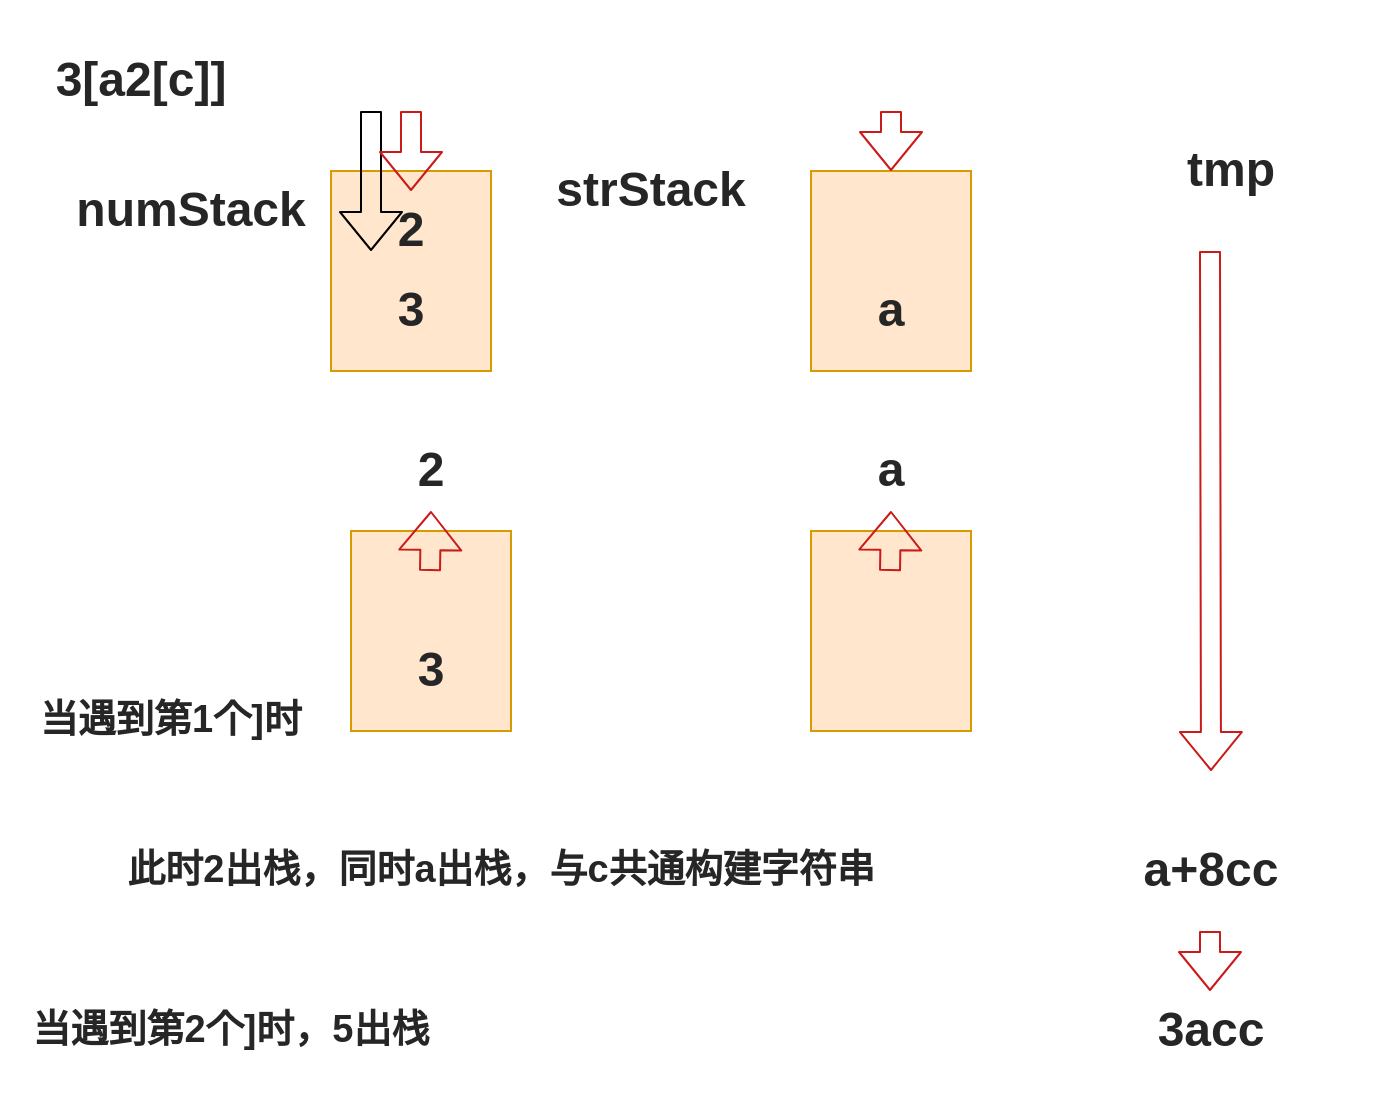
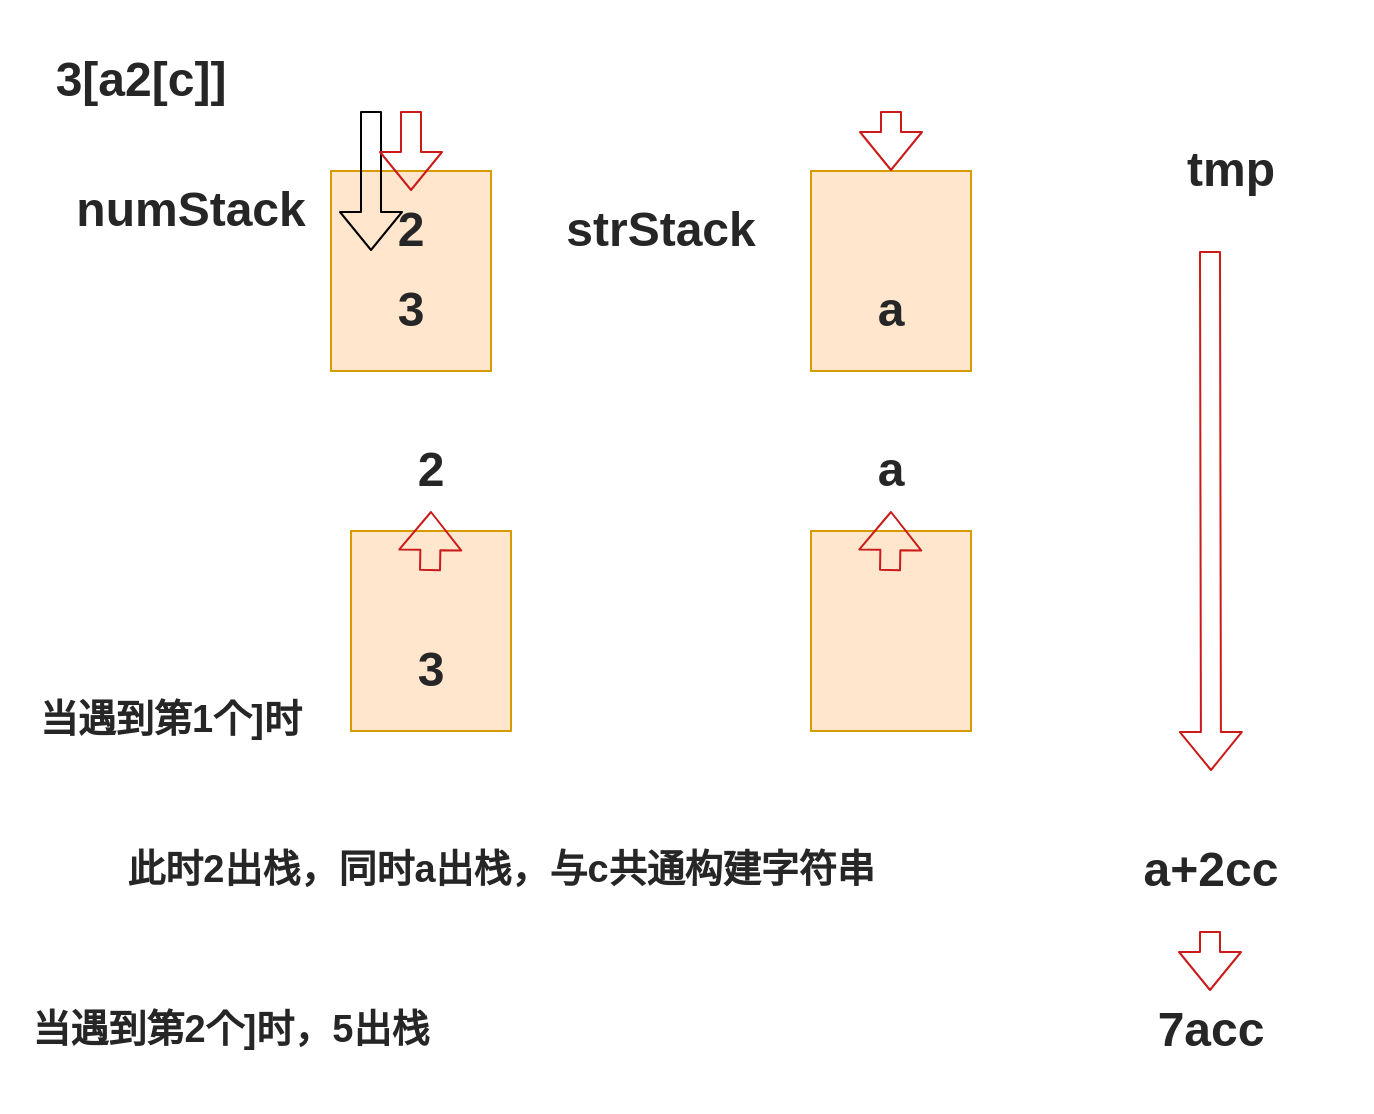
(651, 191) -> (661, 231)
(1212, 871) -> (1212, 871)
(1212, 1031) -> (1212, 1031)
